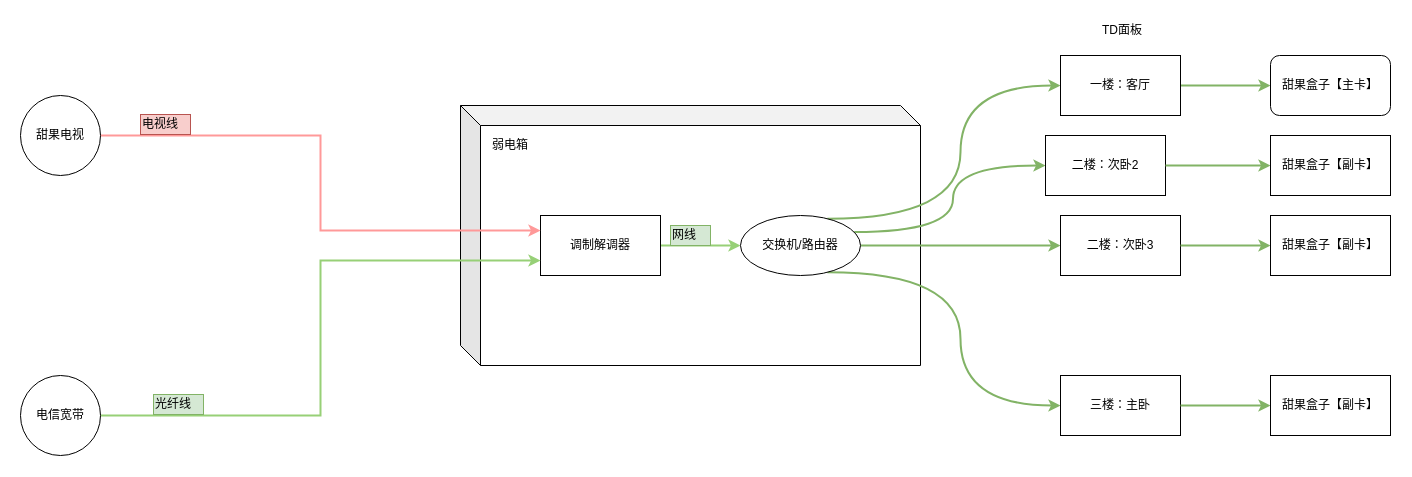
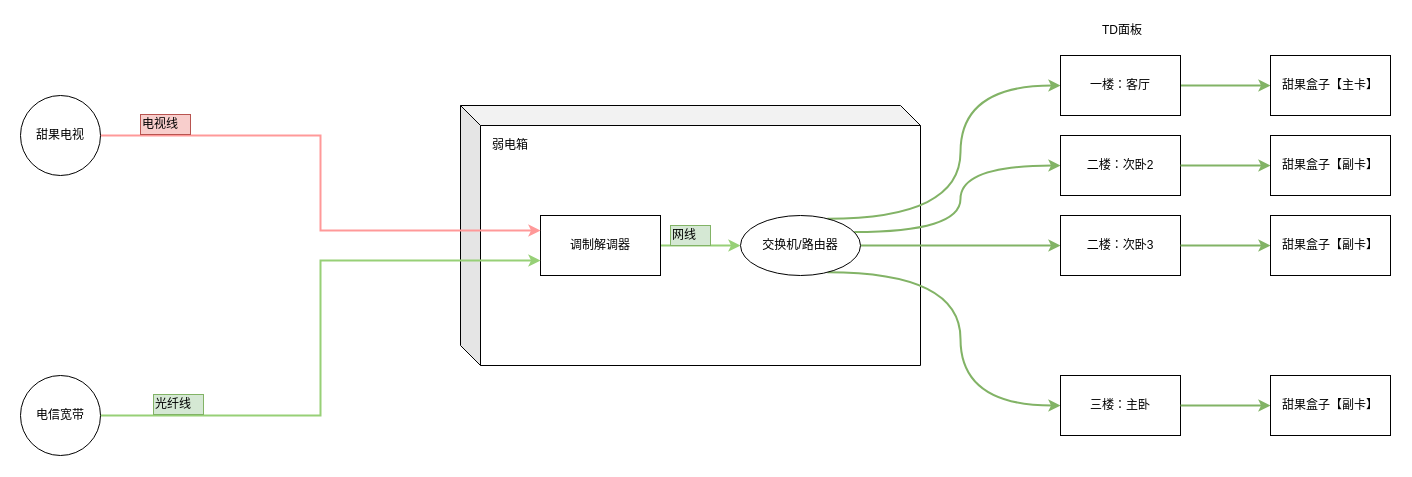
(1331, 86) -> (1331, 86)
(1106, 166) -> (1121, 166)
